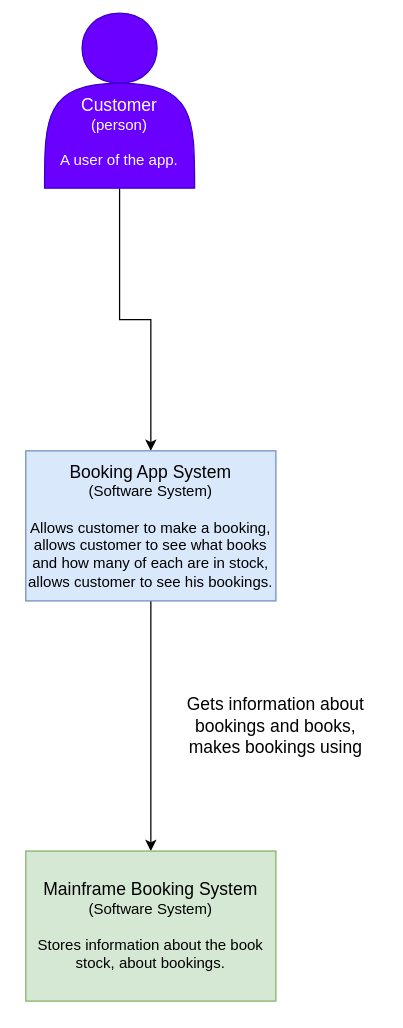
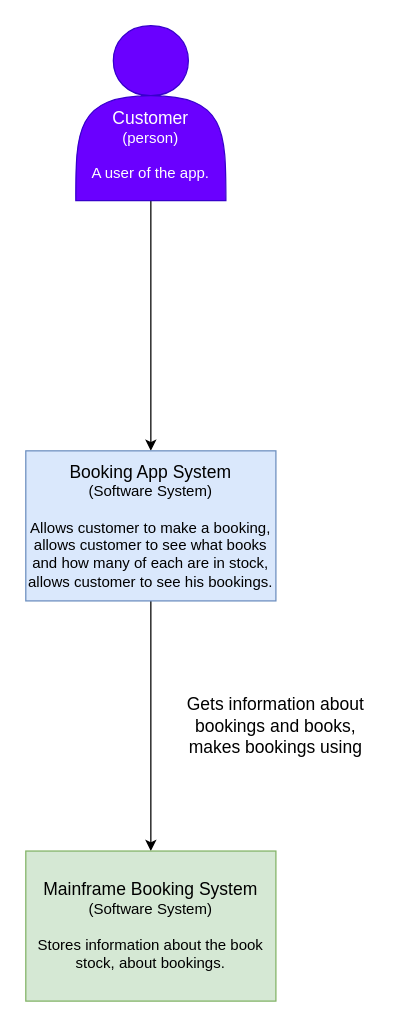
(119, 101) -> (151, 113)
